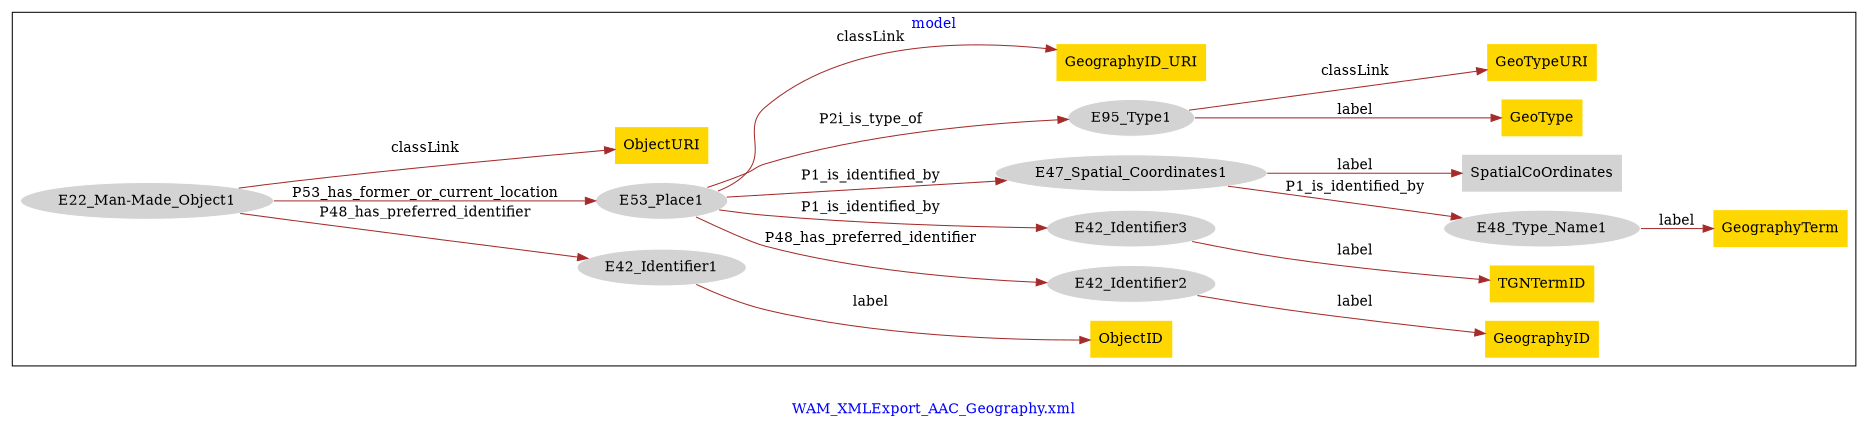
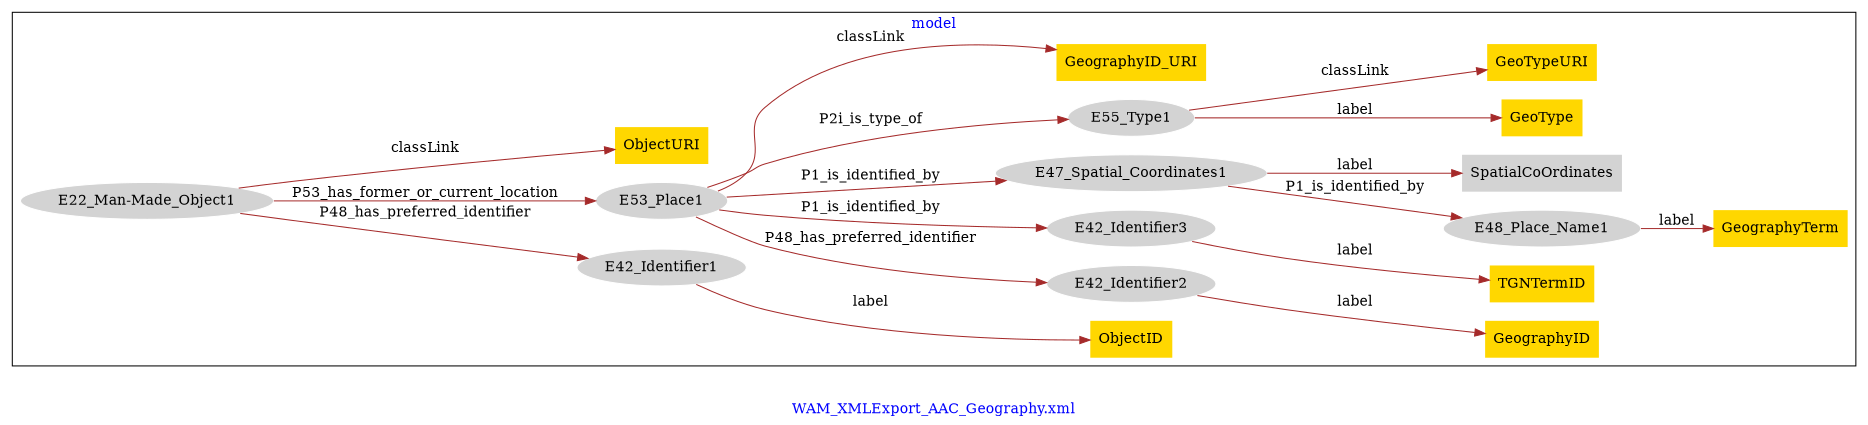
(1131, 118) -> (1131, 118)
(1542, 229) -> (1542, 229)
